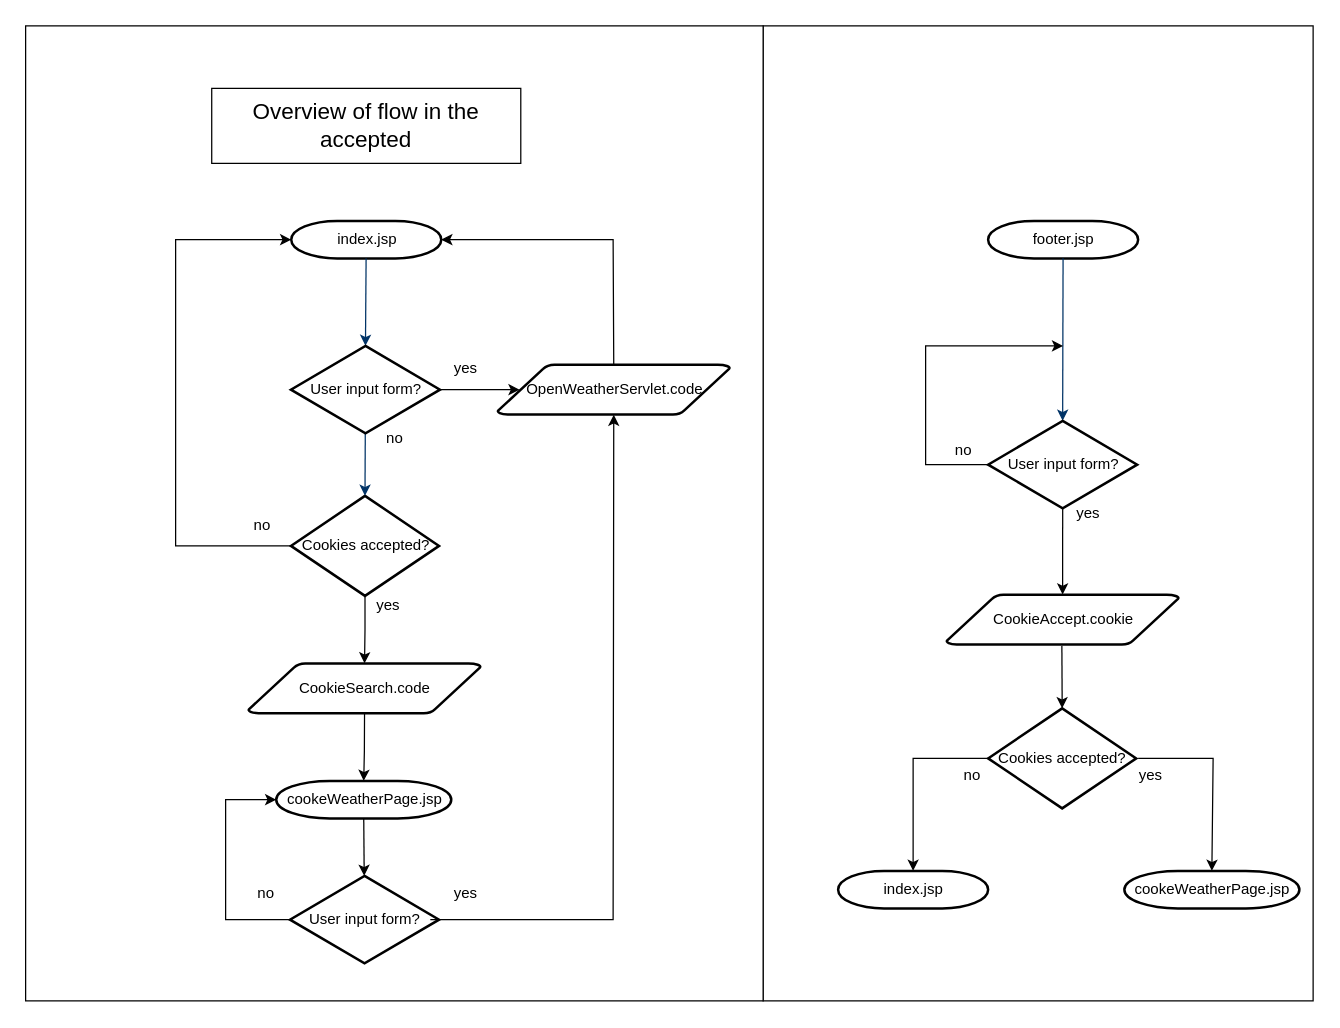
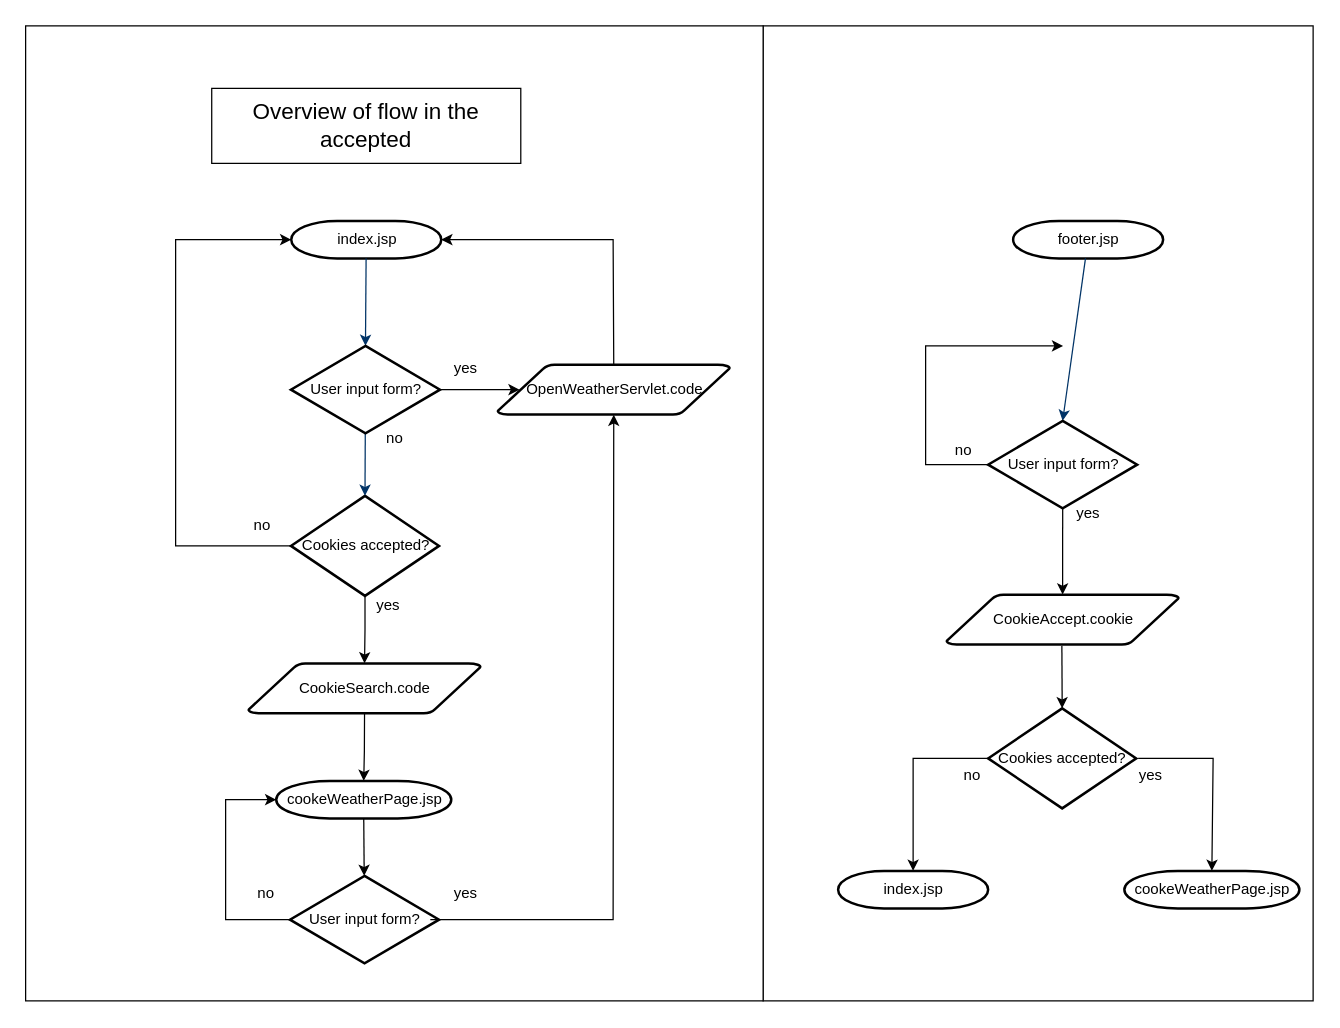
(1063, 239) -> (1088, 239)
